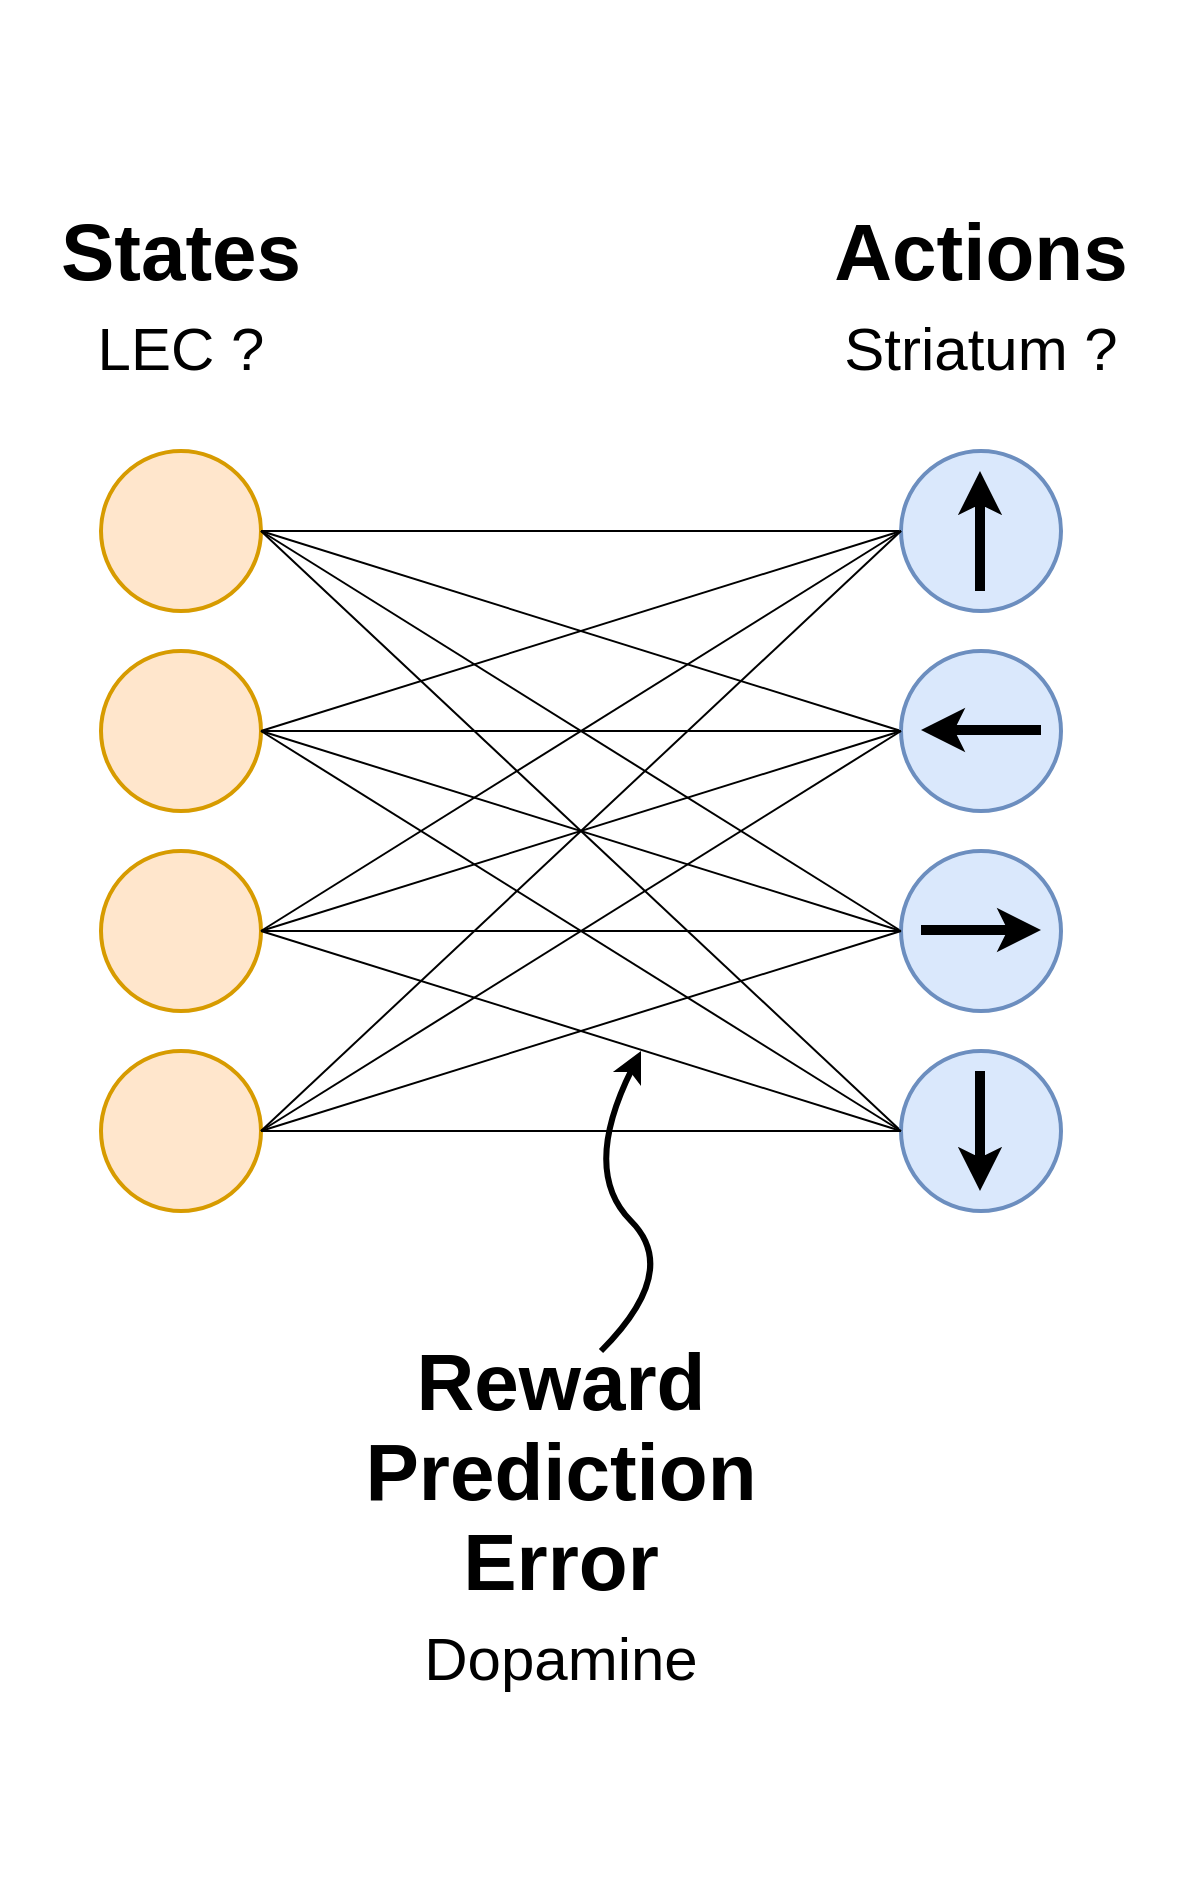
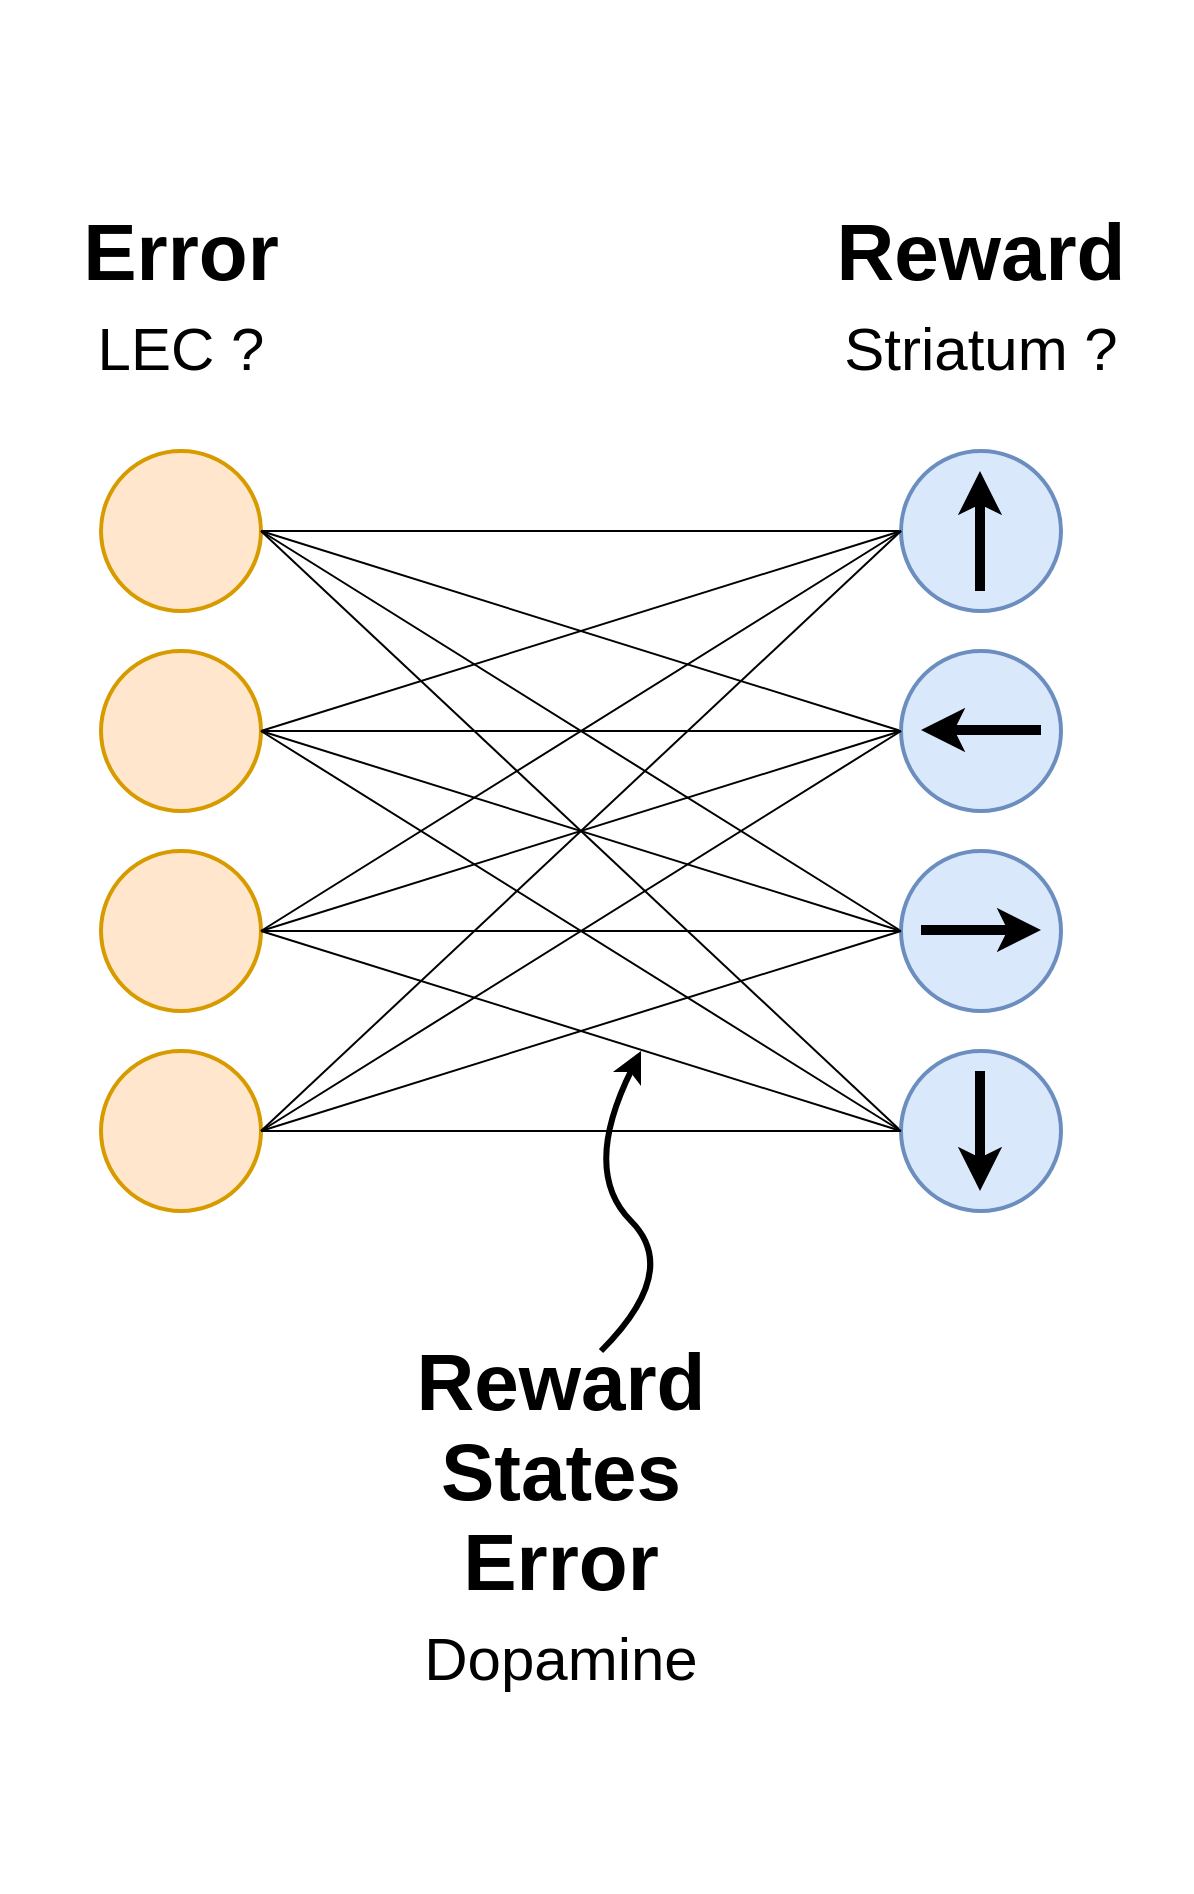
(182, 291) -> (182, 291)
(982, 291) -> (982, 291)
(562, 1511) -> (562, 1511)
